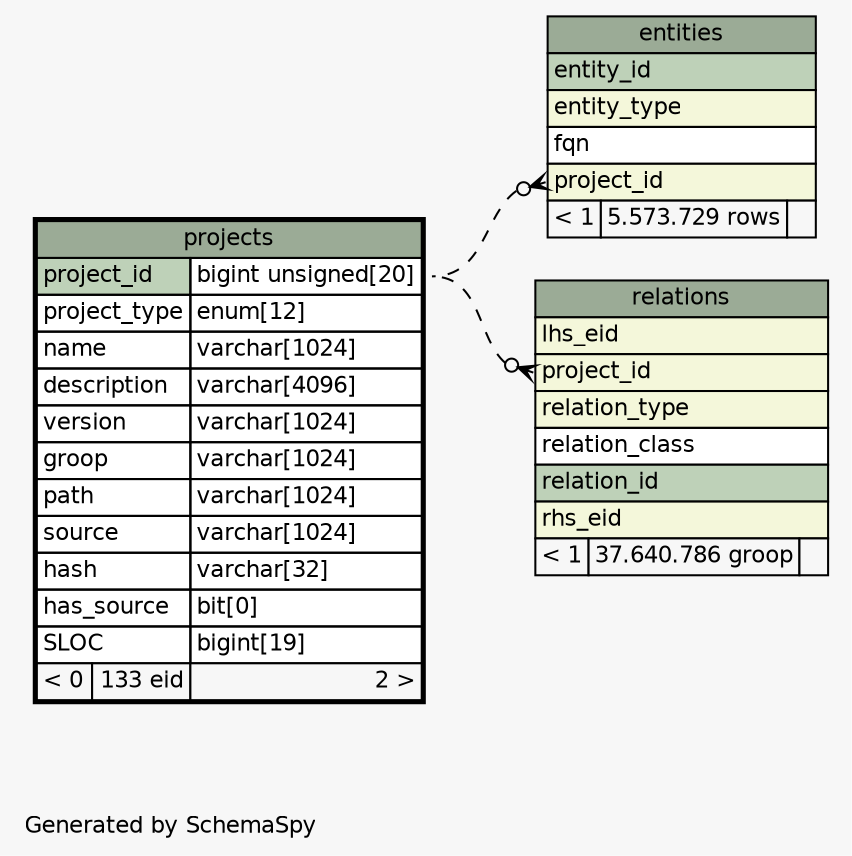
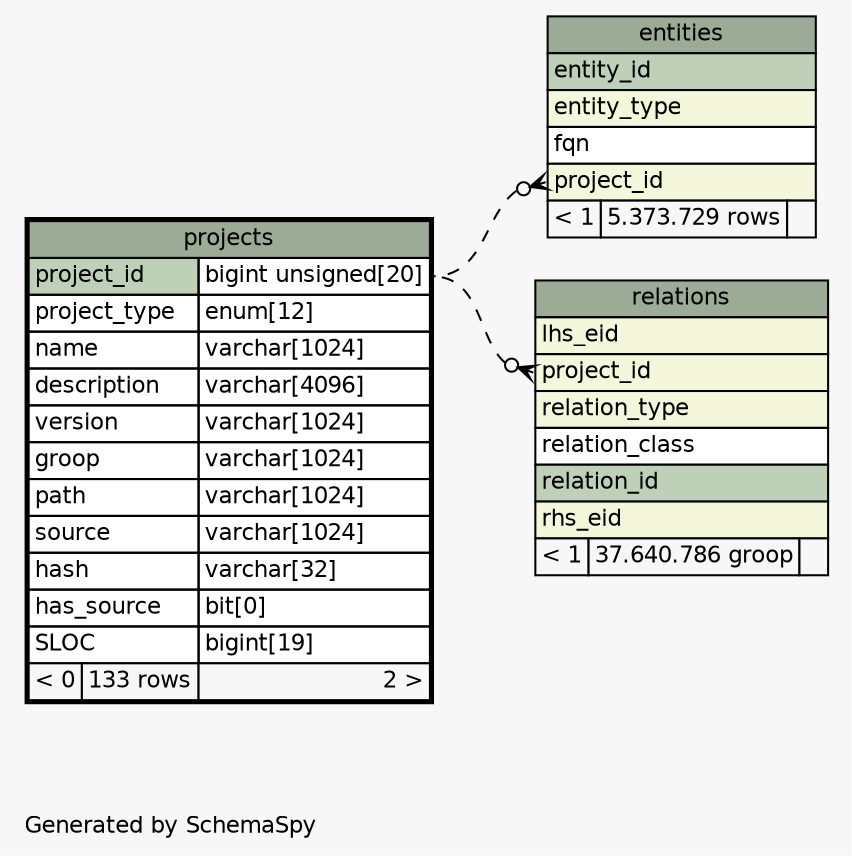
(694, 218) -> (694, 218)
(142, 681) -> (140, 681)
